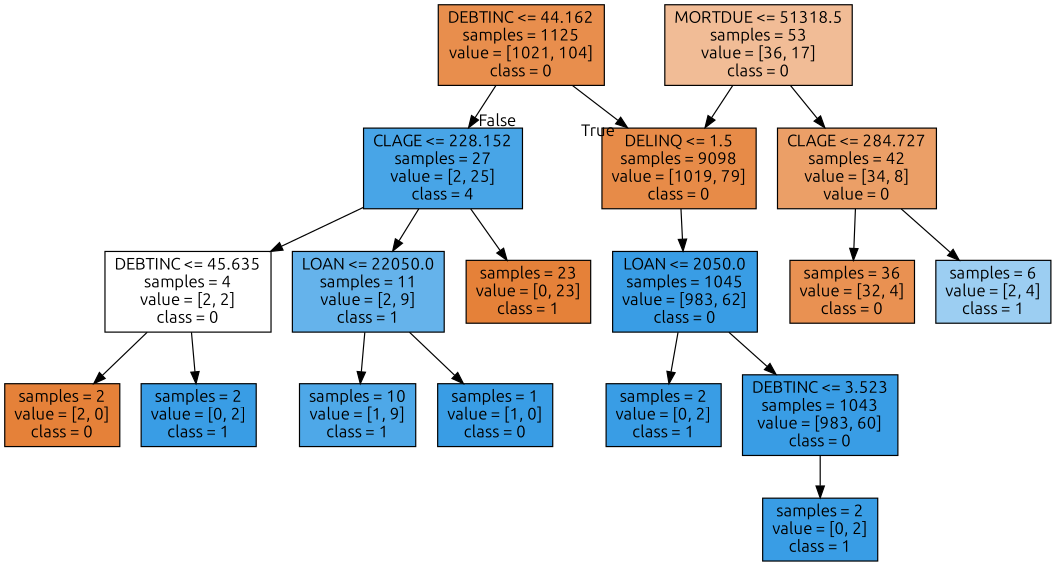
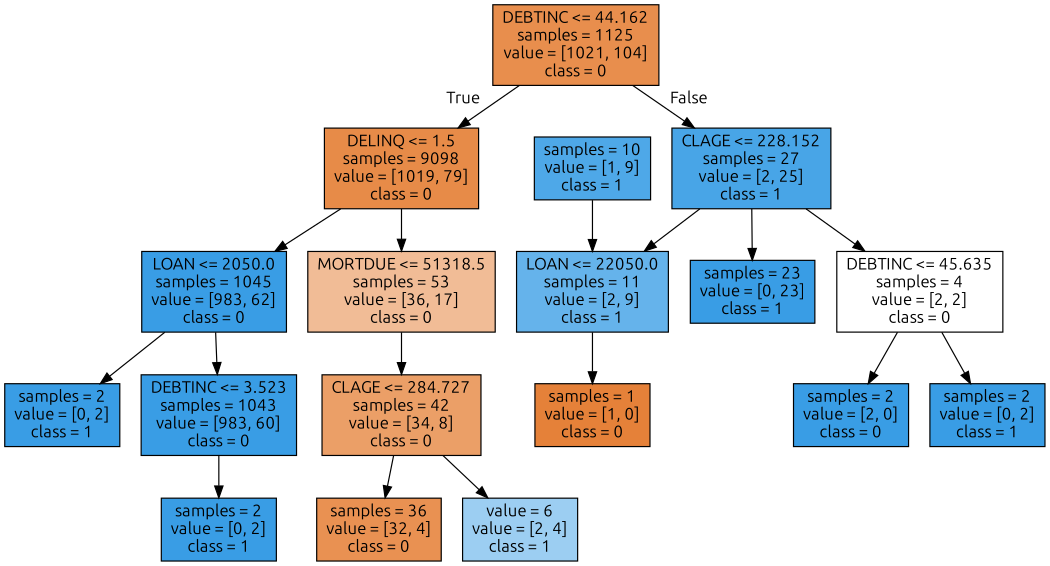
(722, 102) -> (401, 224)
(443, 168) -> (751, 168)
(857, 168) -> (401, 415)
(528, 292) -> (753, 292)
(993, 292) -> (520, 530)
(363, 352) -> (592, 220)
(62, 415) -> (851, 415)
(495, 415) -> (592, 415)
